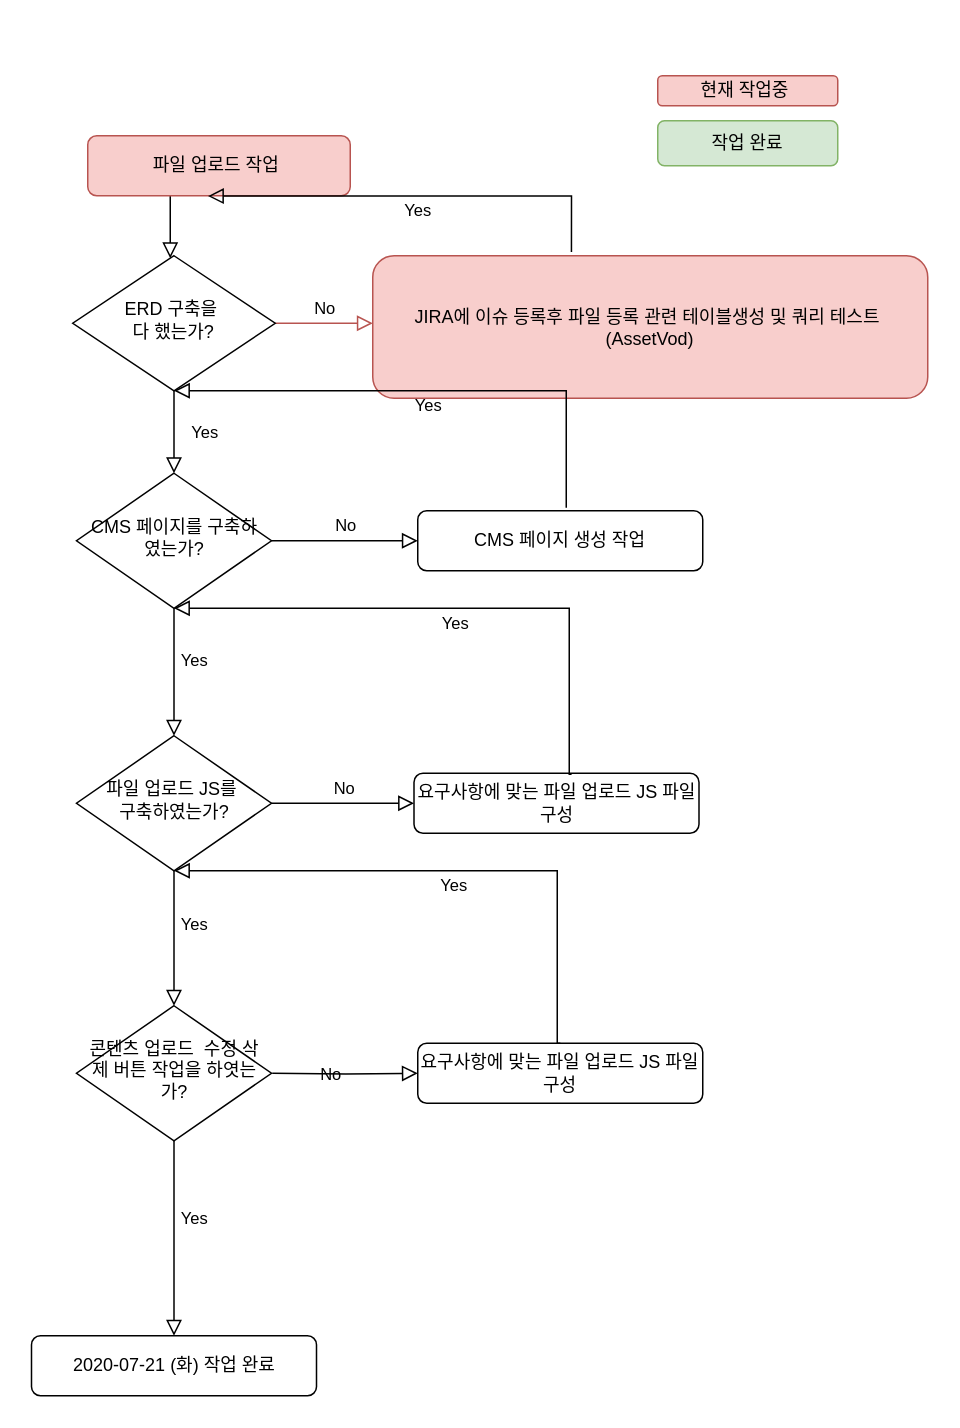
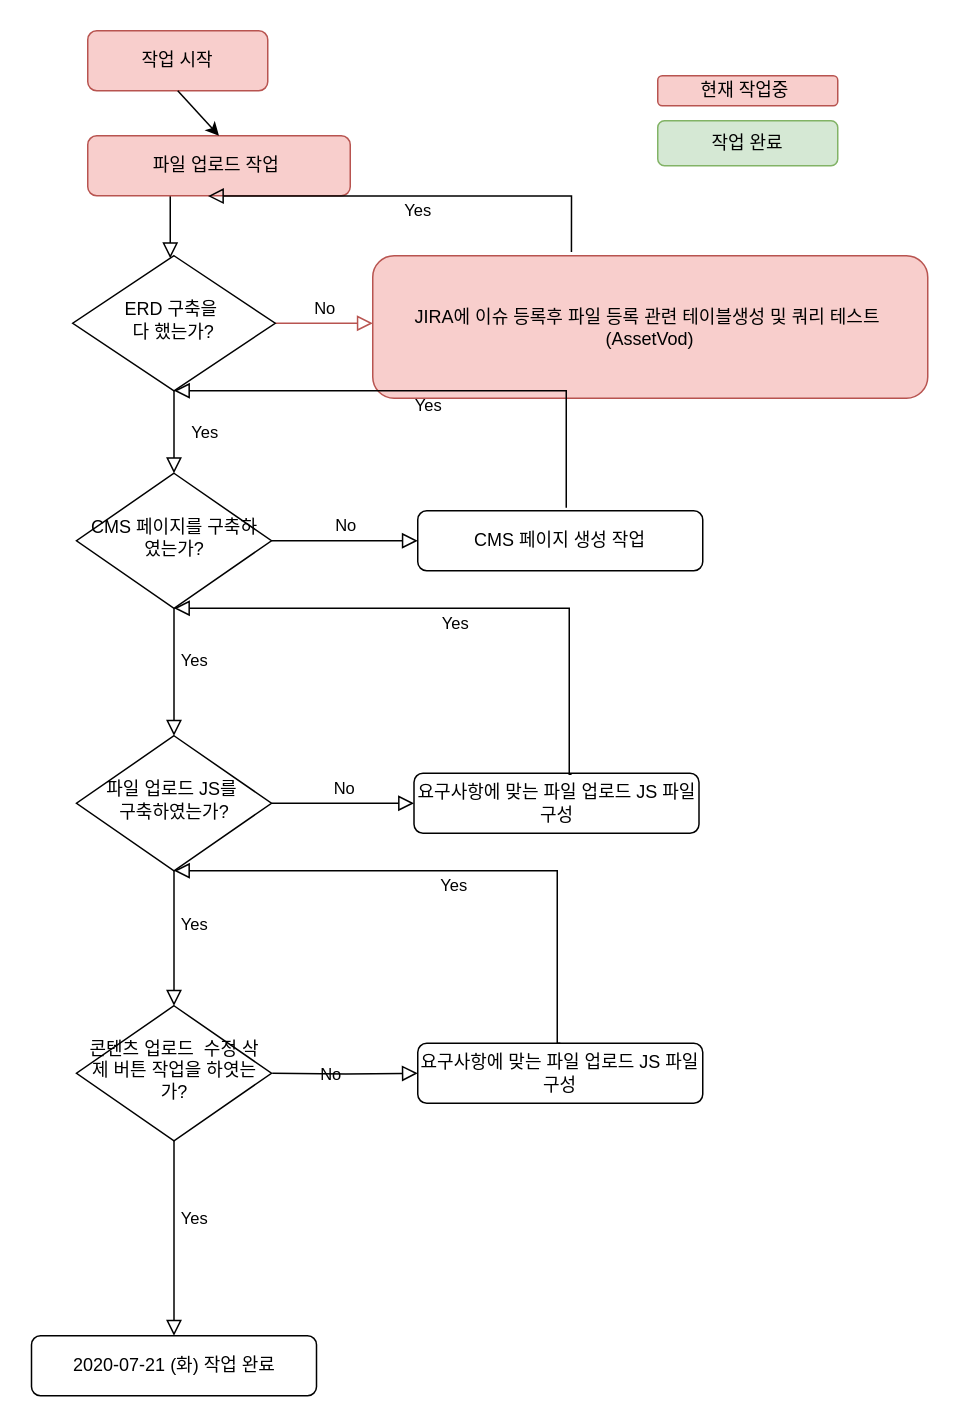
none -> (178, 61)
none -> (195, 109)
